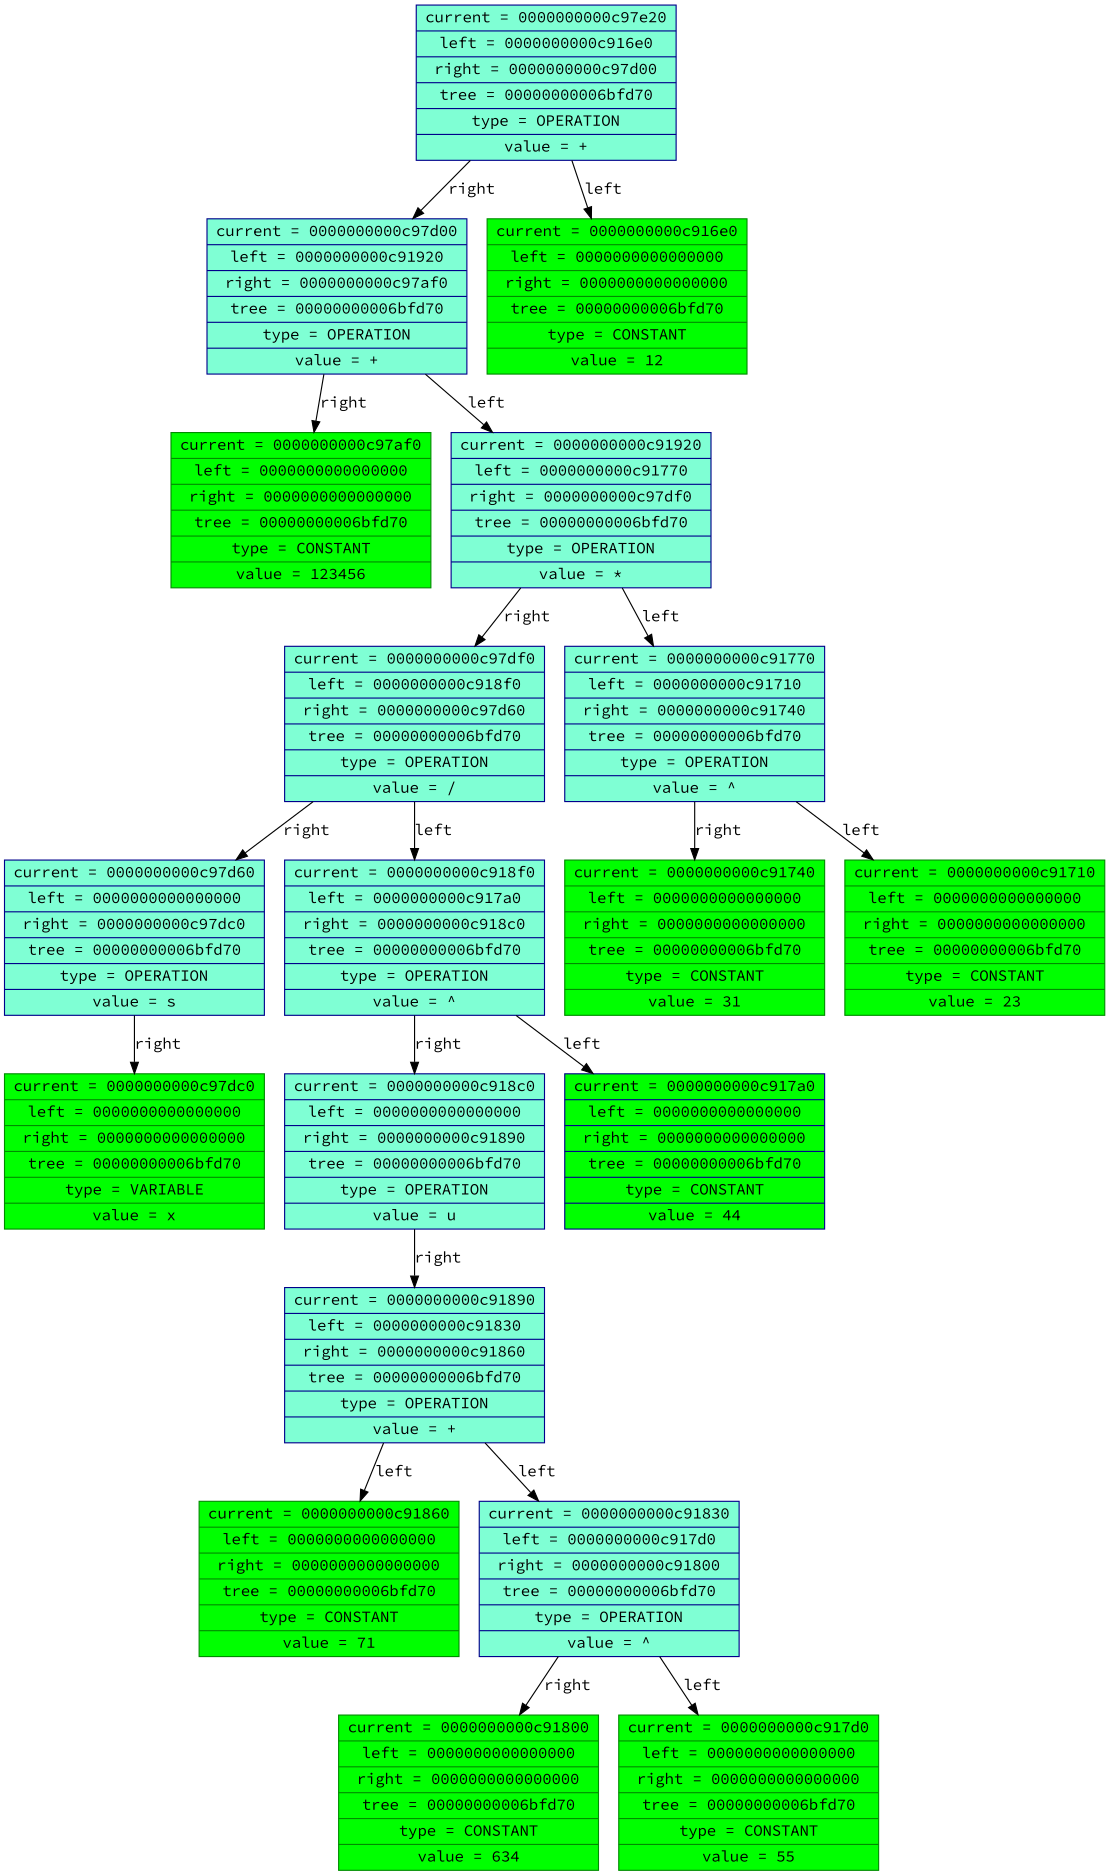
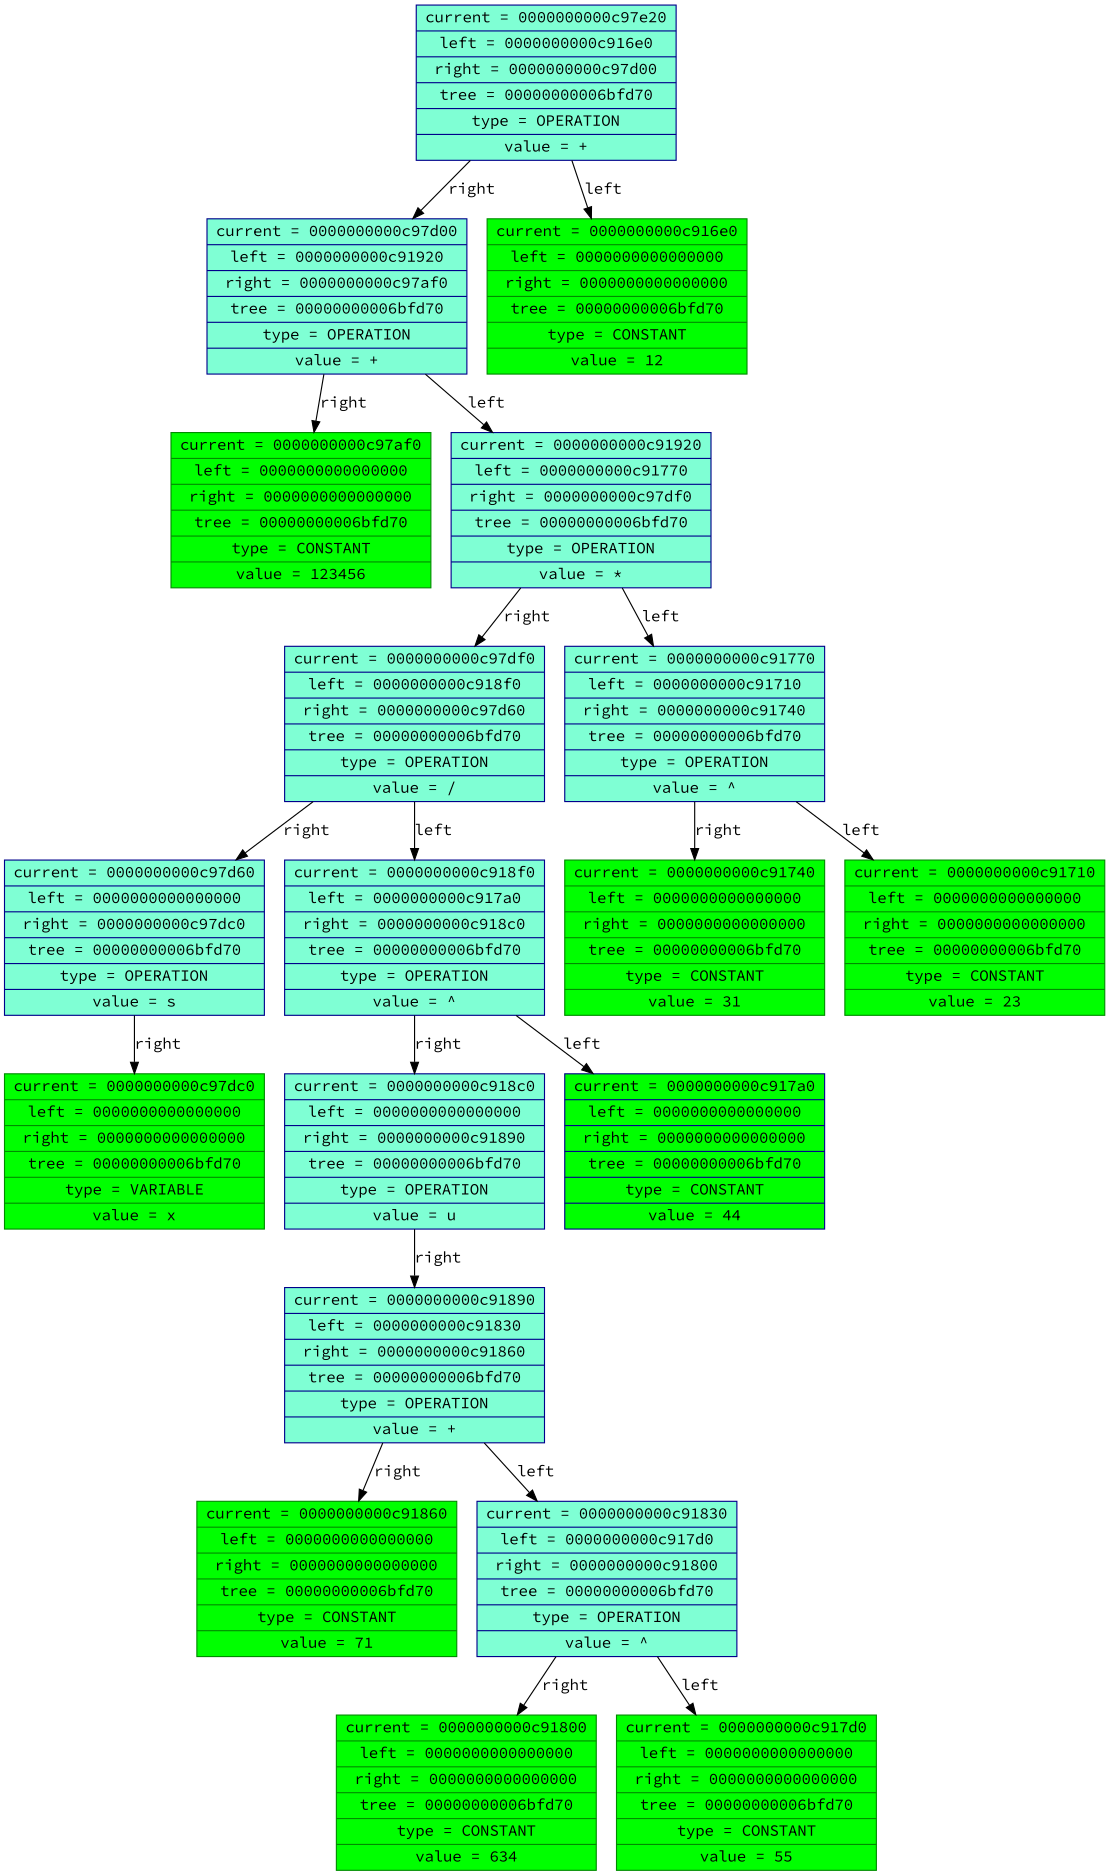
(394, 1472) -> (398, 1472)
